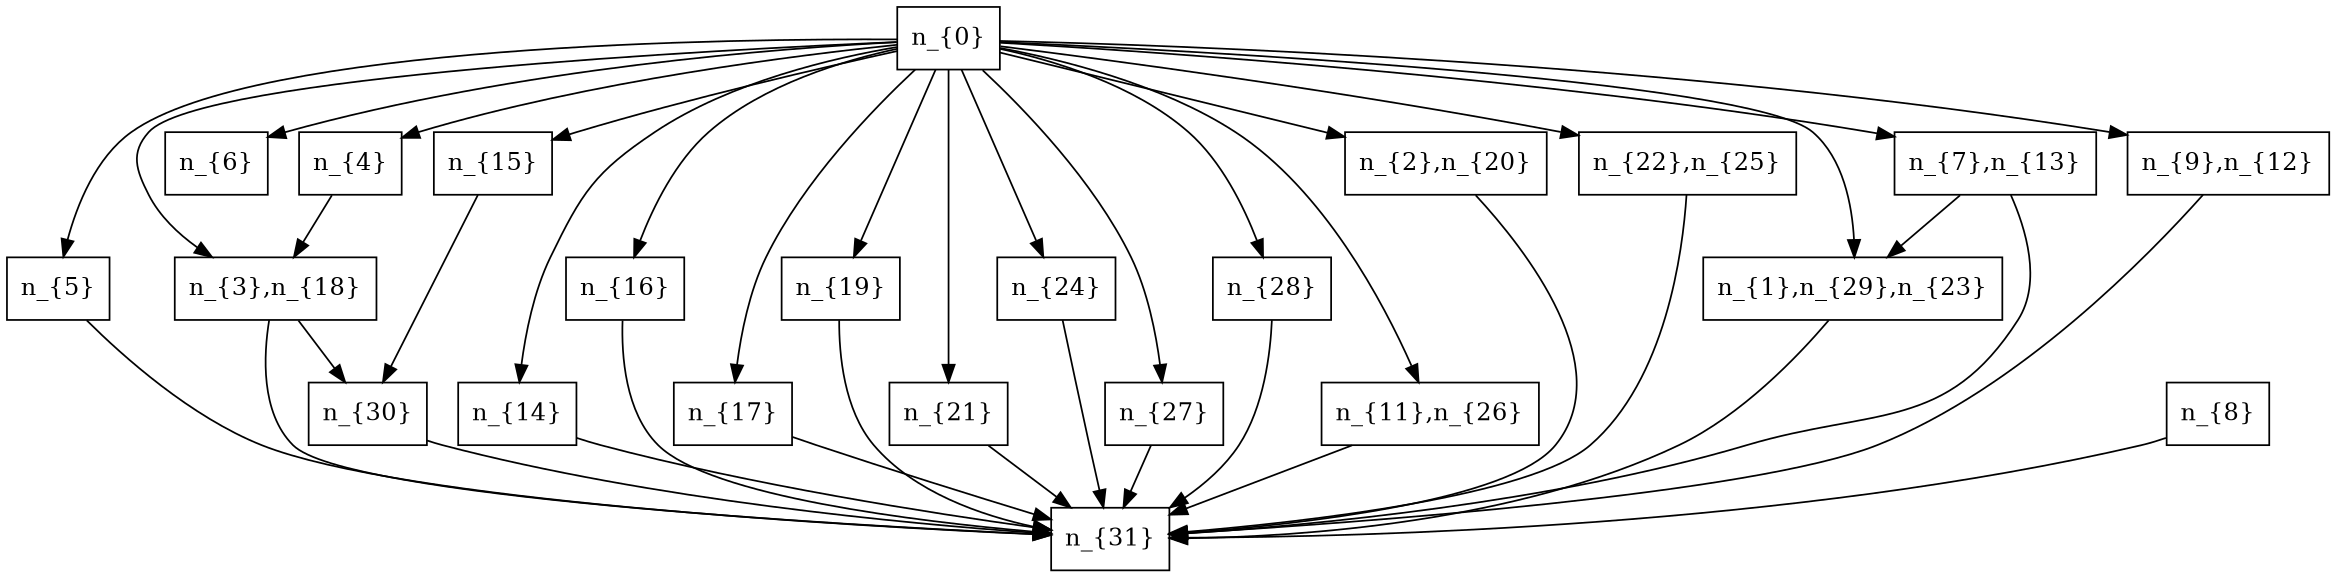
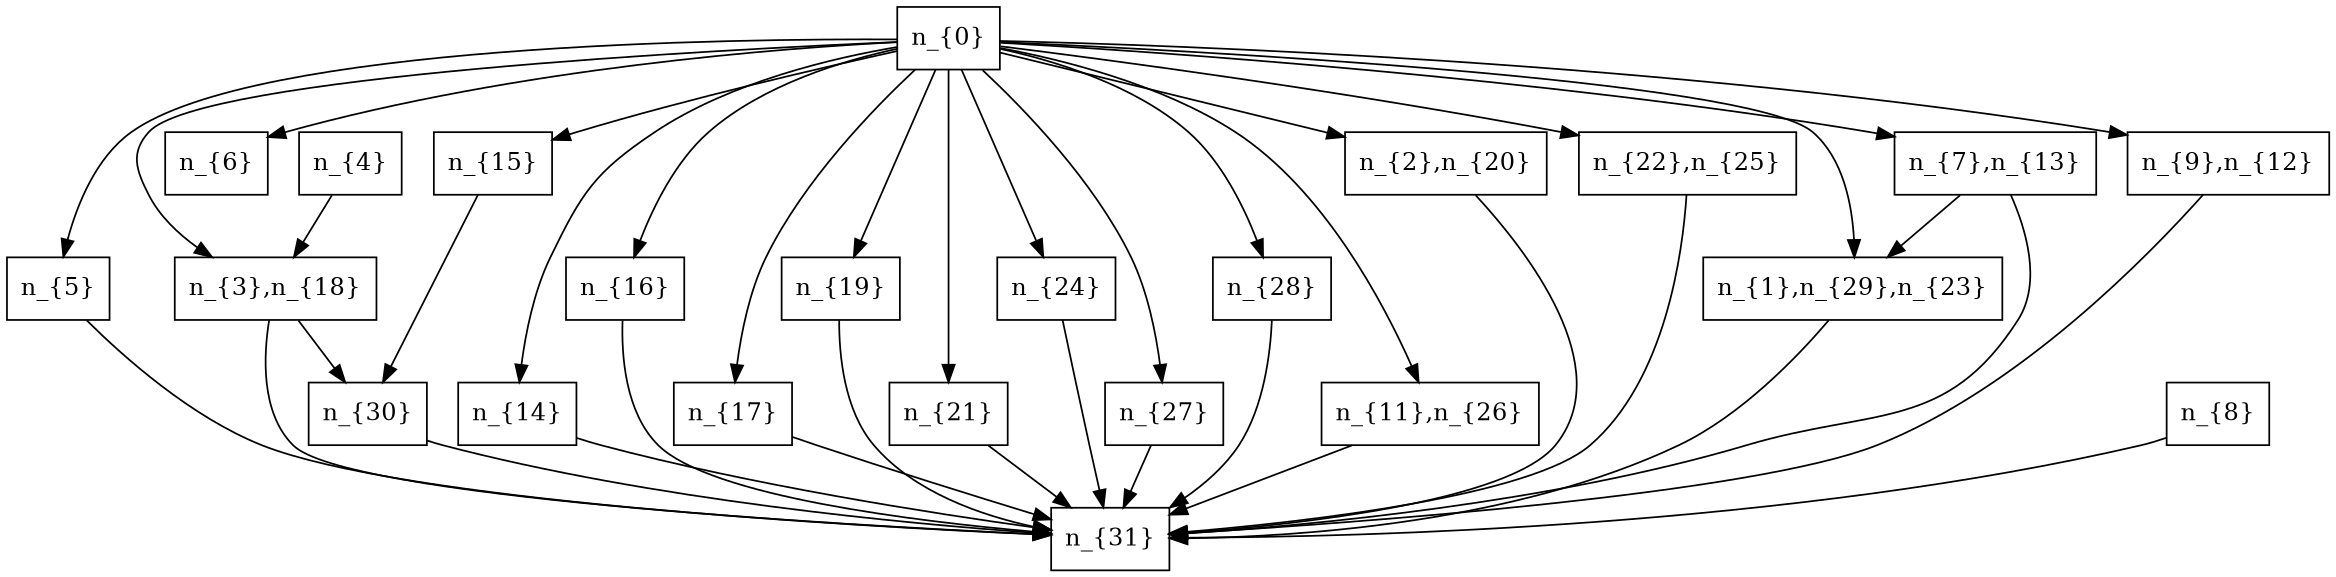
(656, 78) -> none
